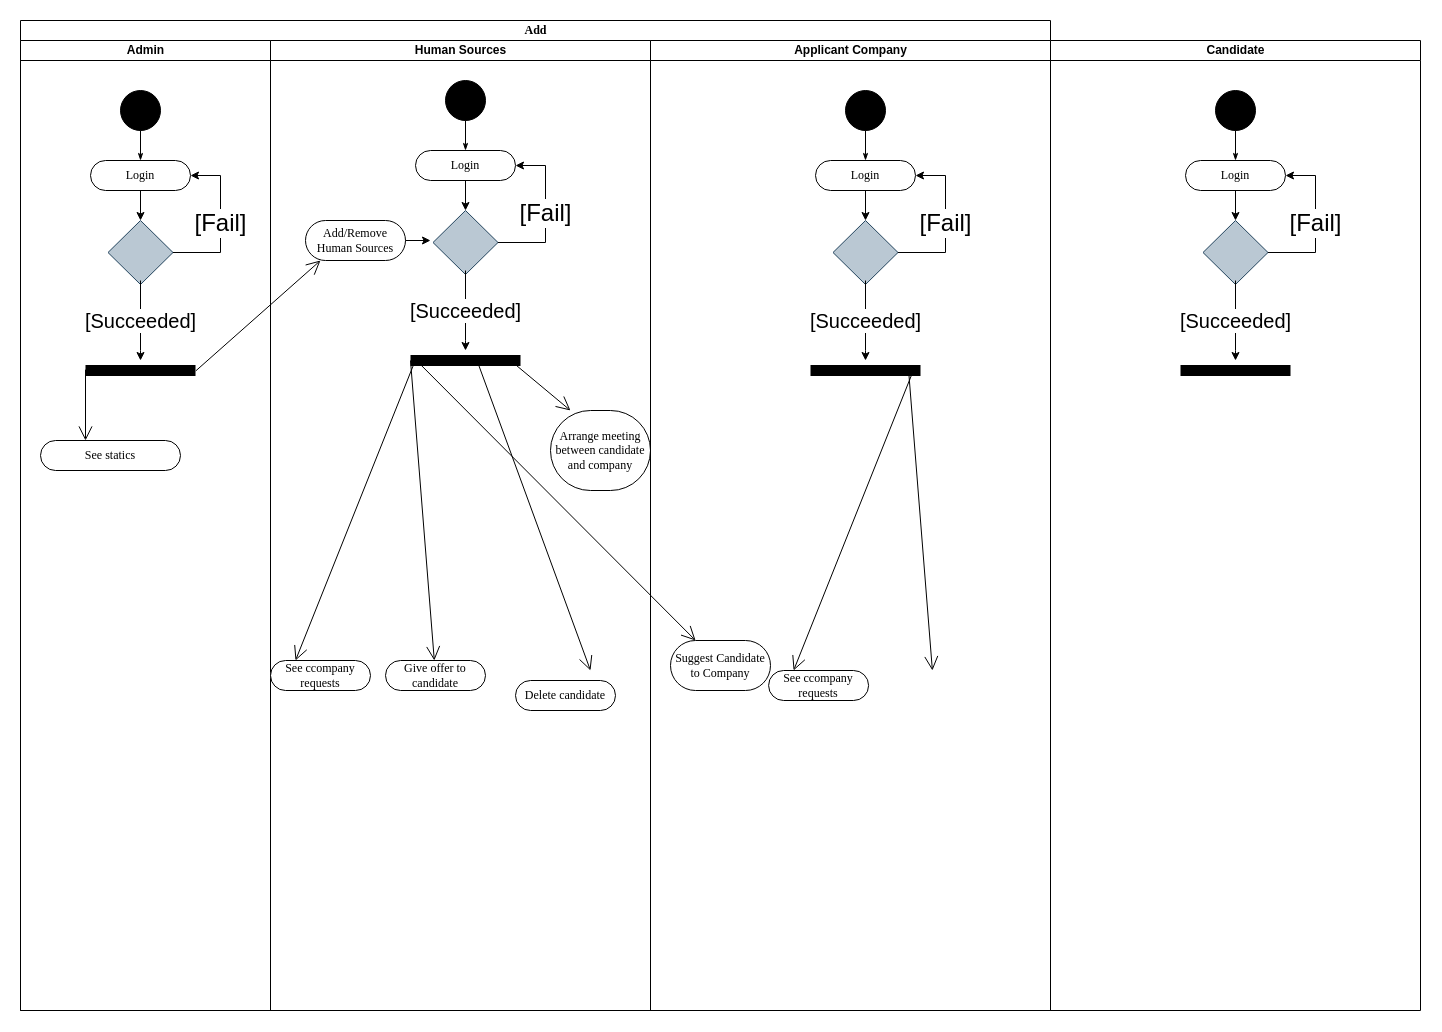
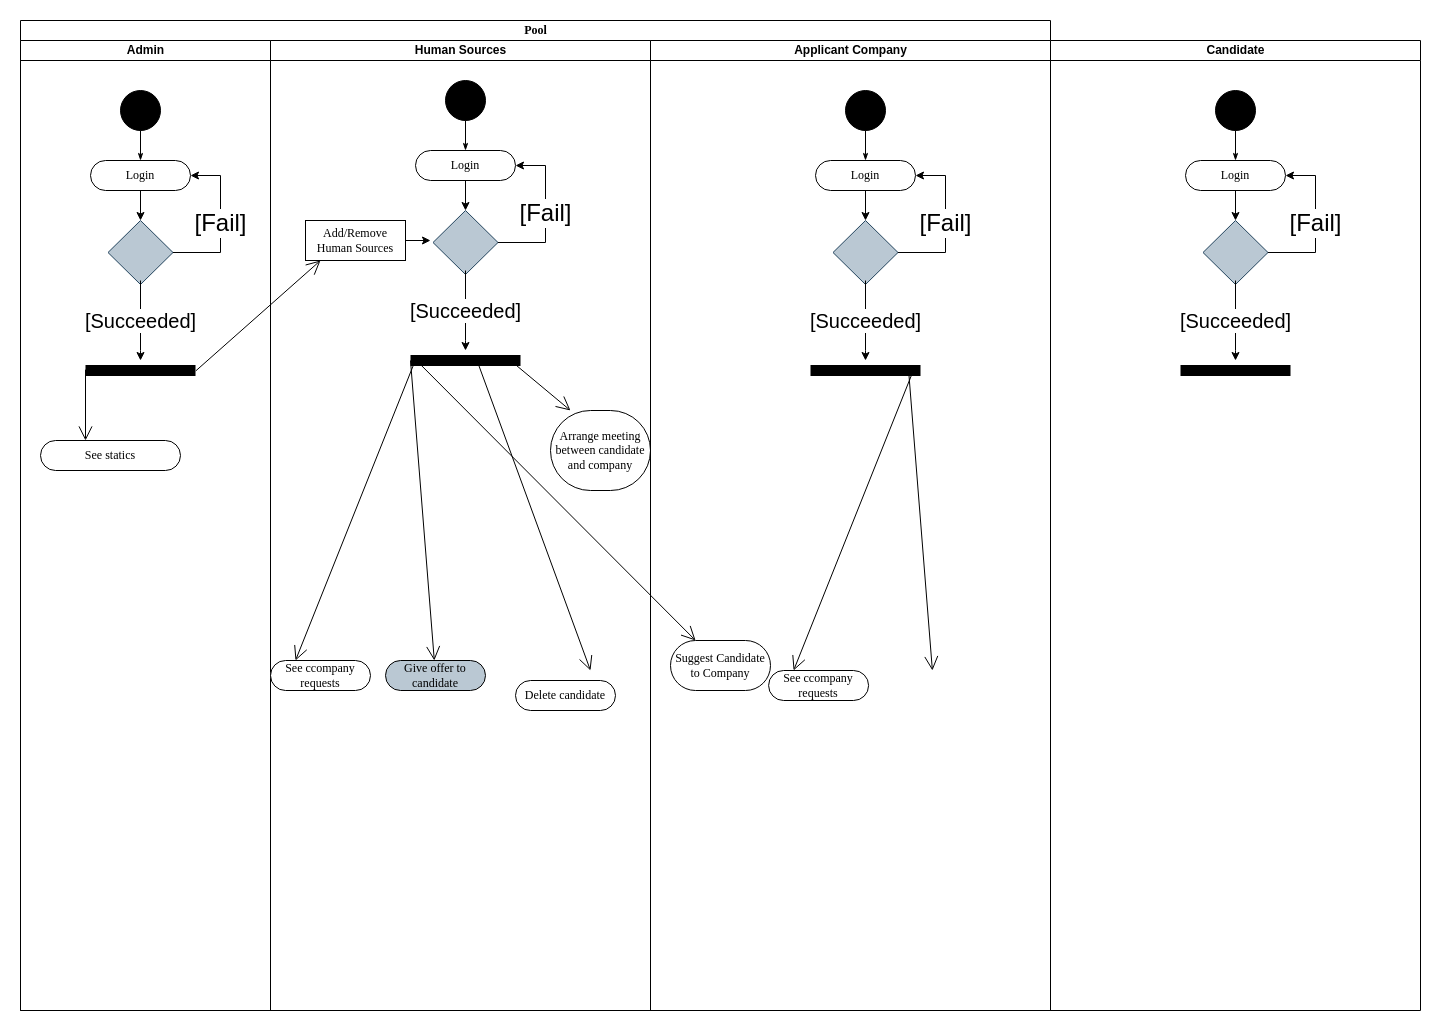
(536, 31) -> (536, 31)
(356, 241) -> (356, 241)
(436, 676) -> (436, 676)
